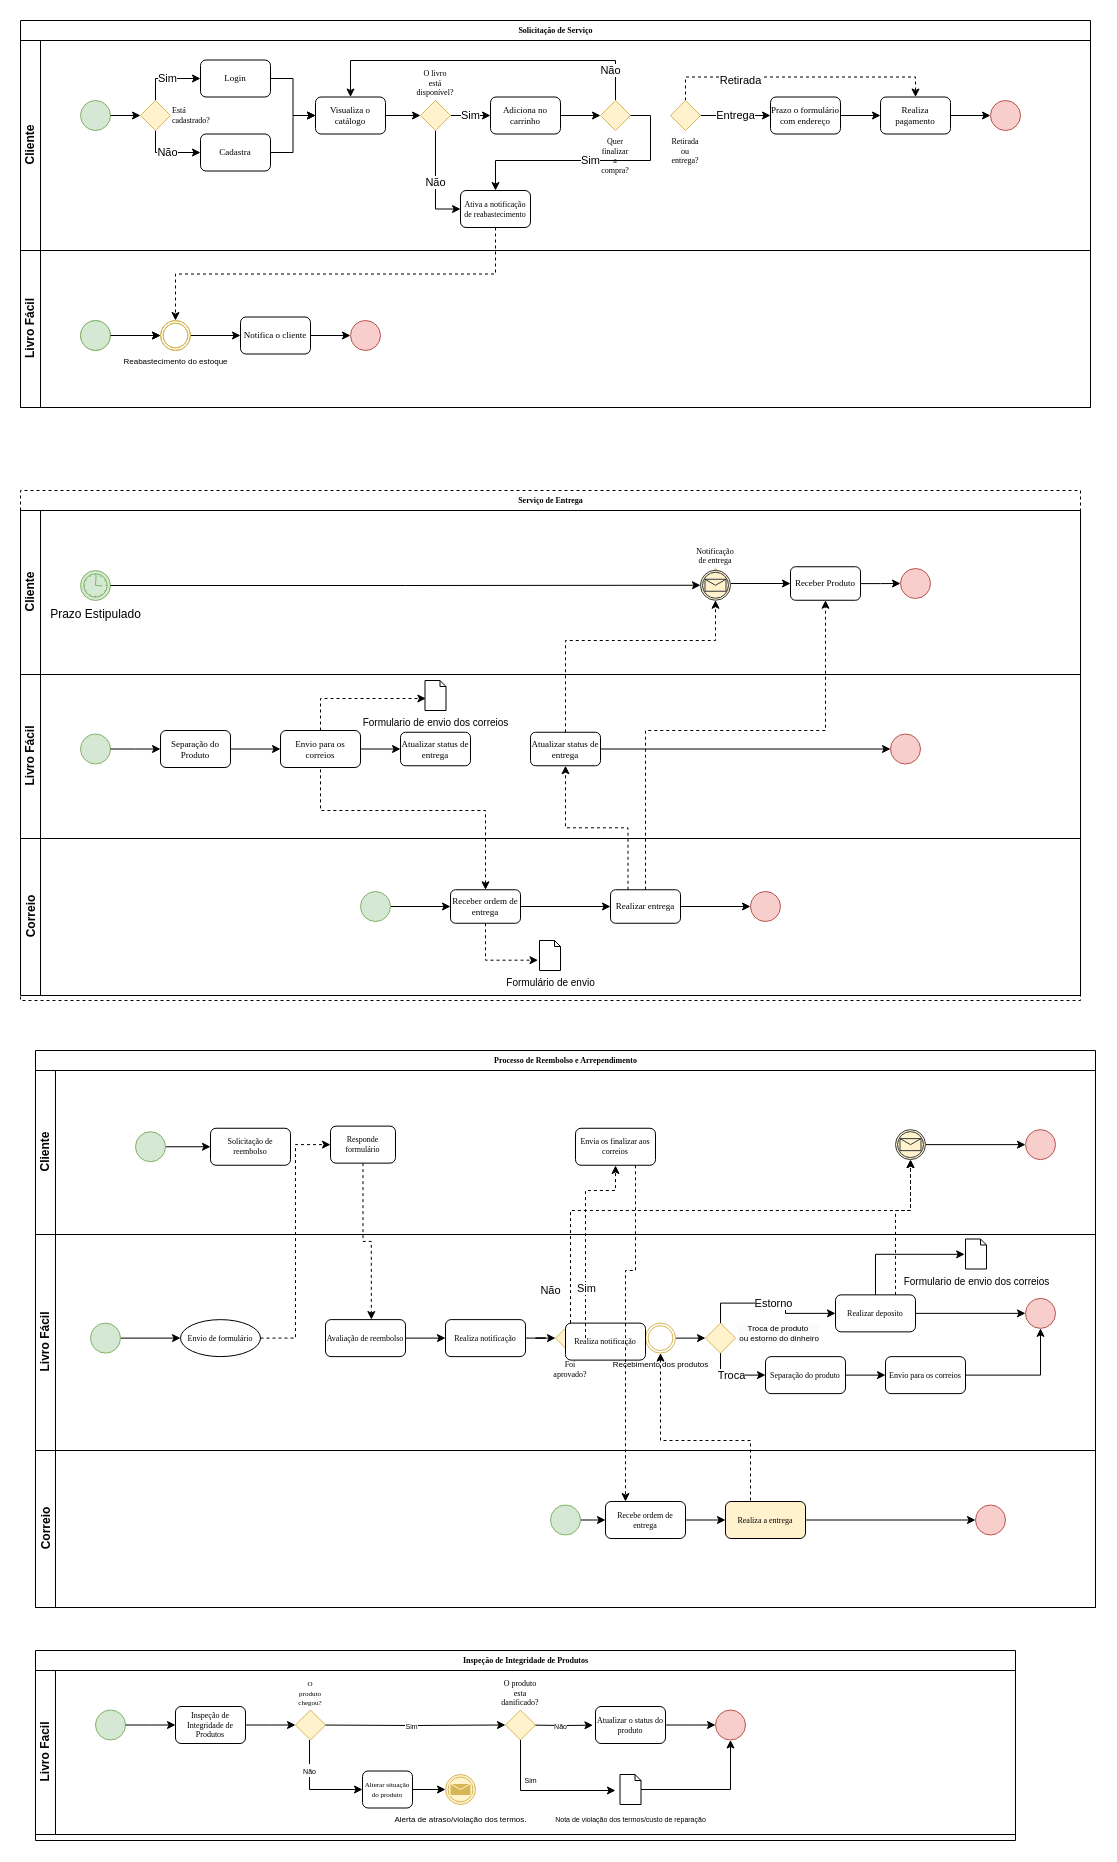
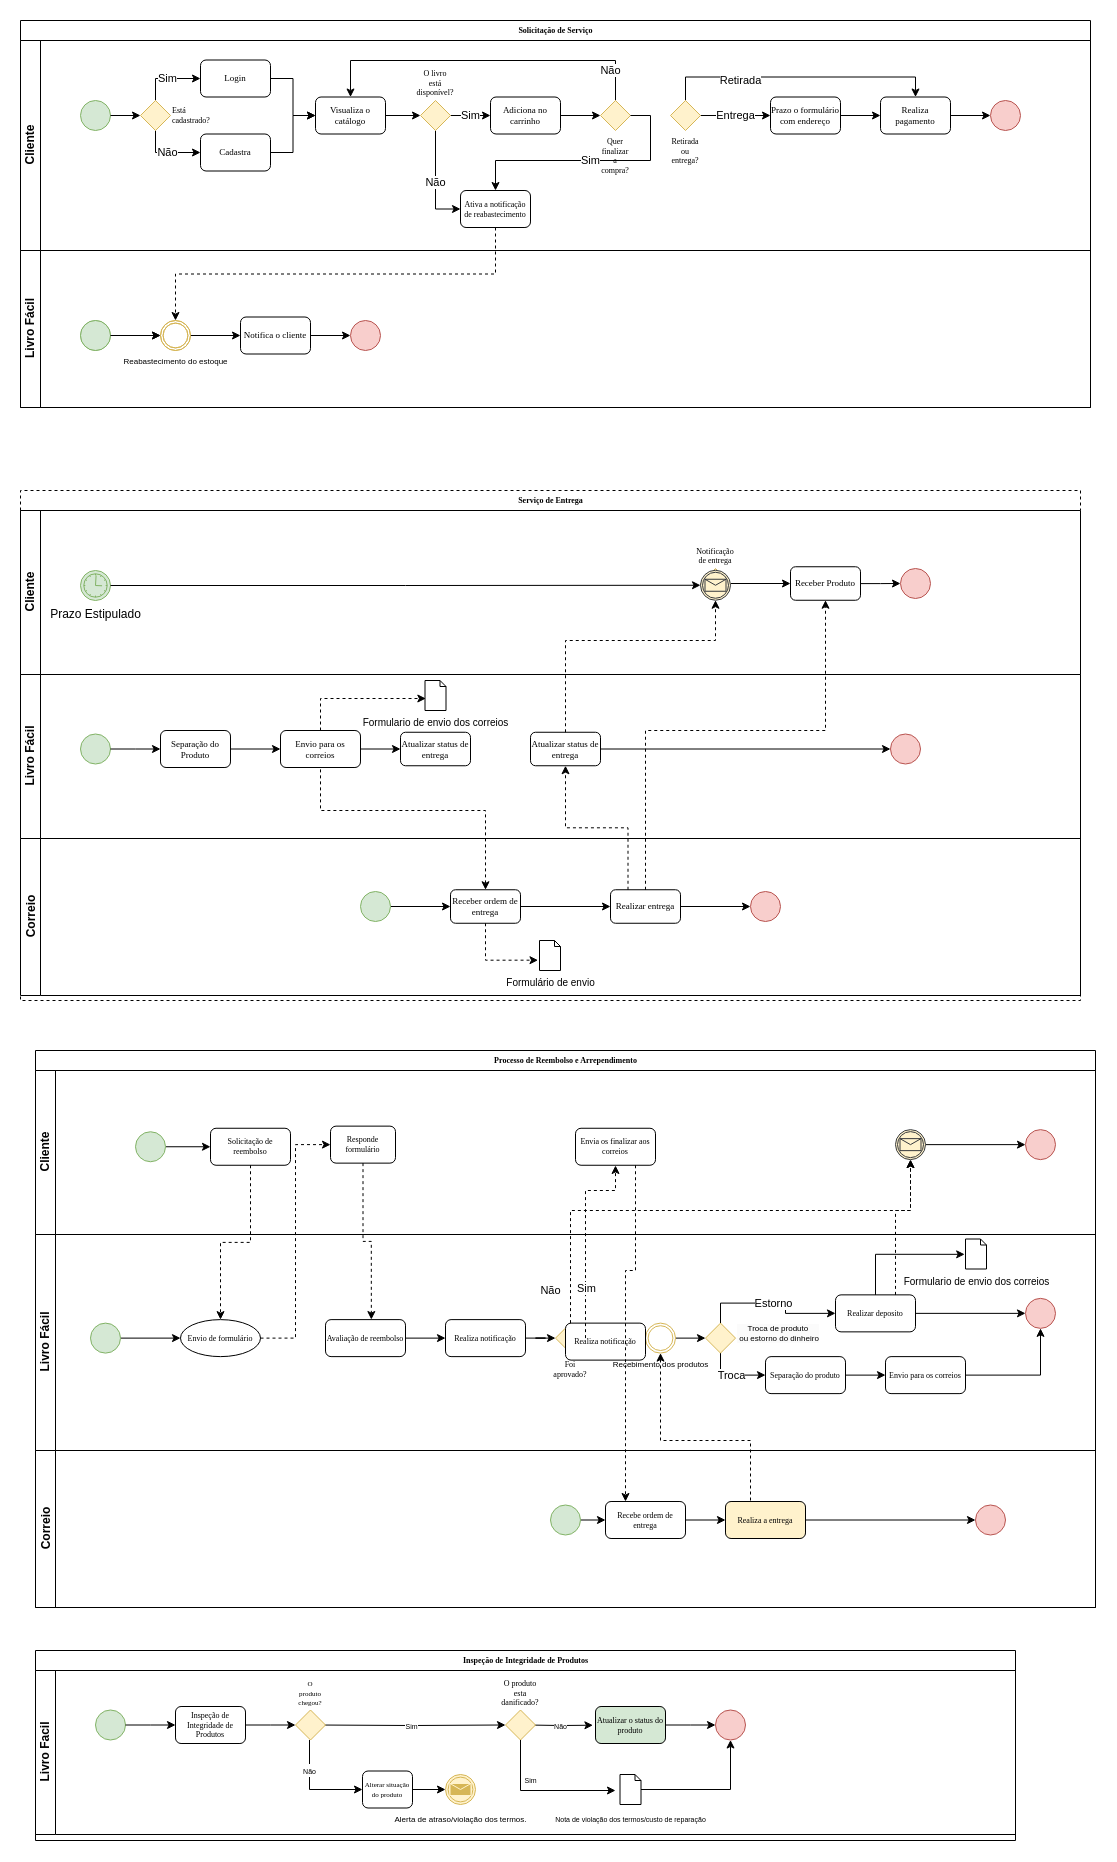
(843, 77) -> (843, 77)
none -> (240, 1242)
(631, 1725) -> (631, 1725)
